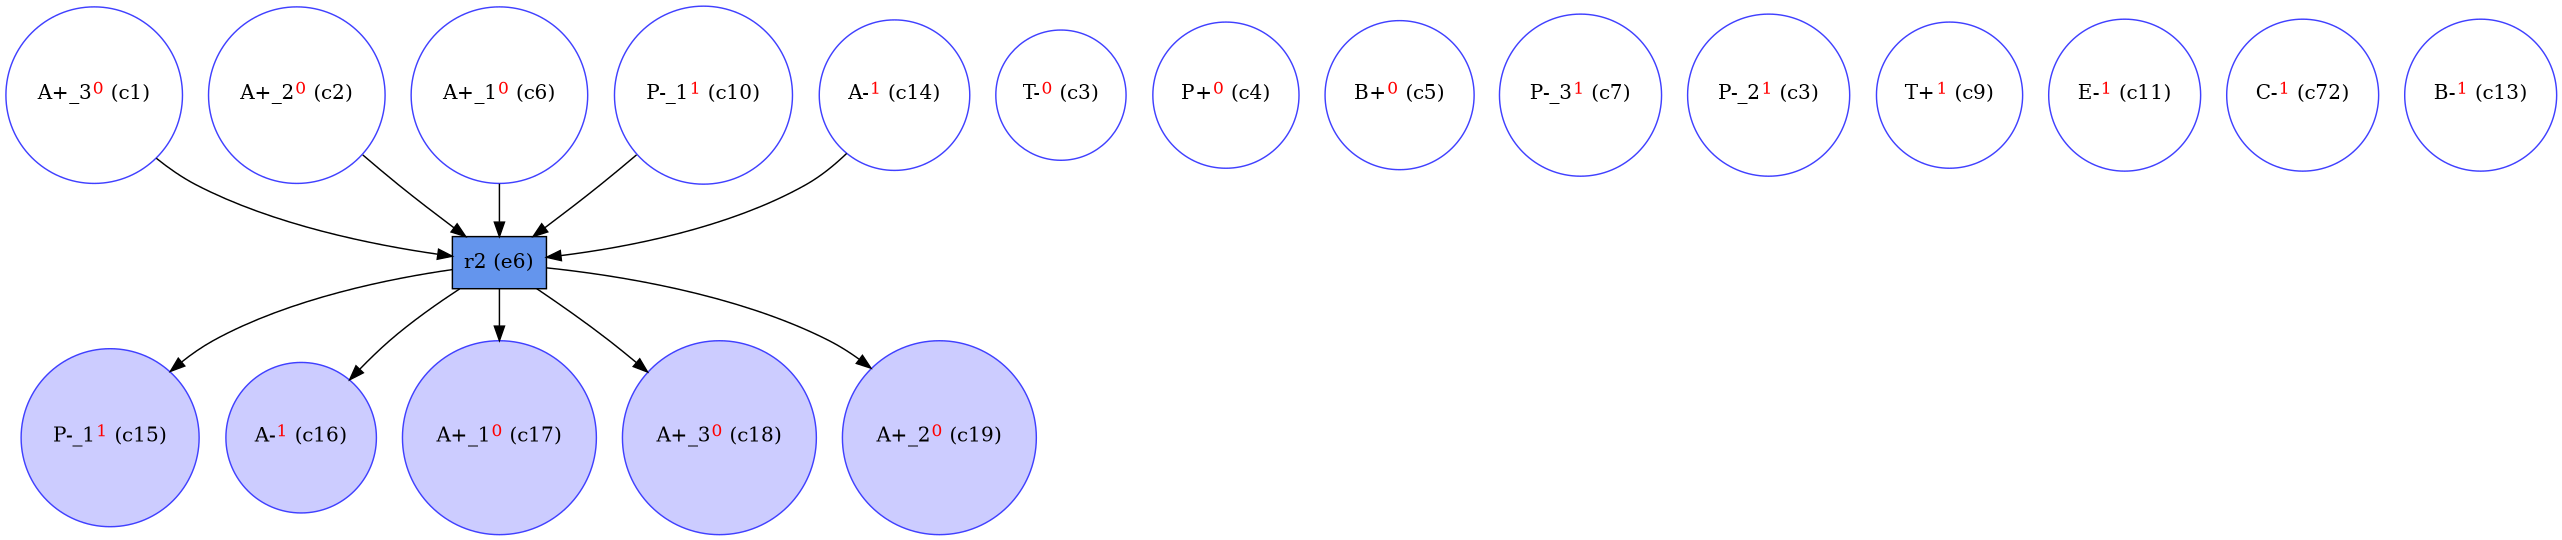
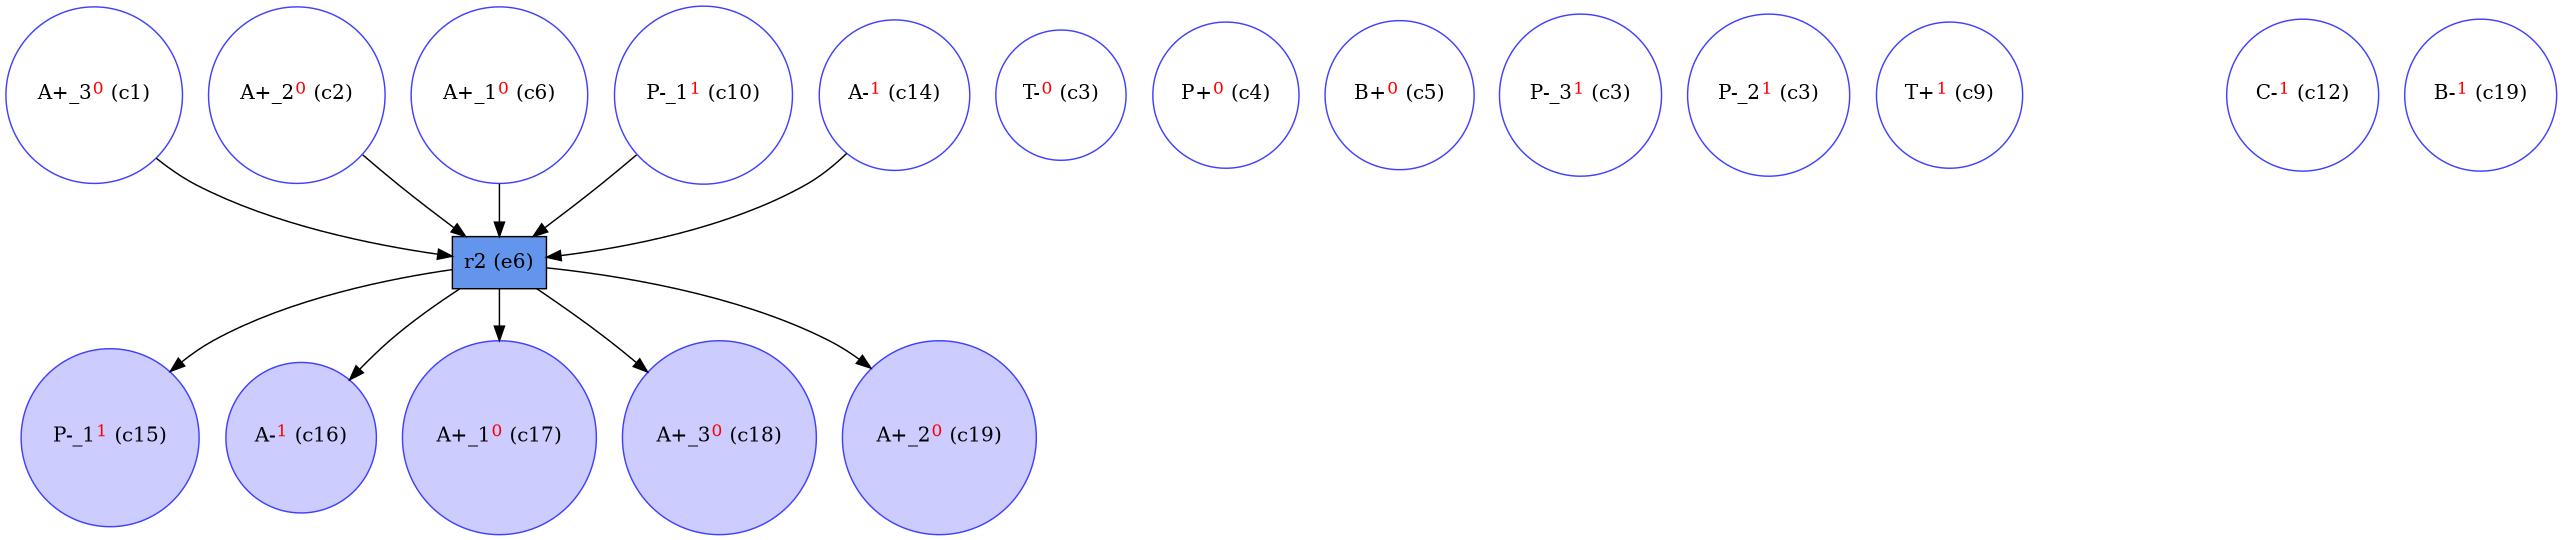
(1608, 93) -> (1608, 93)
(2320, 93) -> (2320, 93)
(2498, 93) -> (2498, 93)
(2125, 95) -> none
